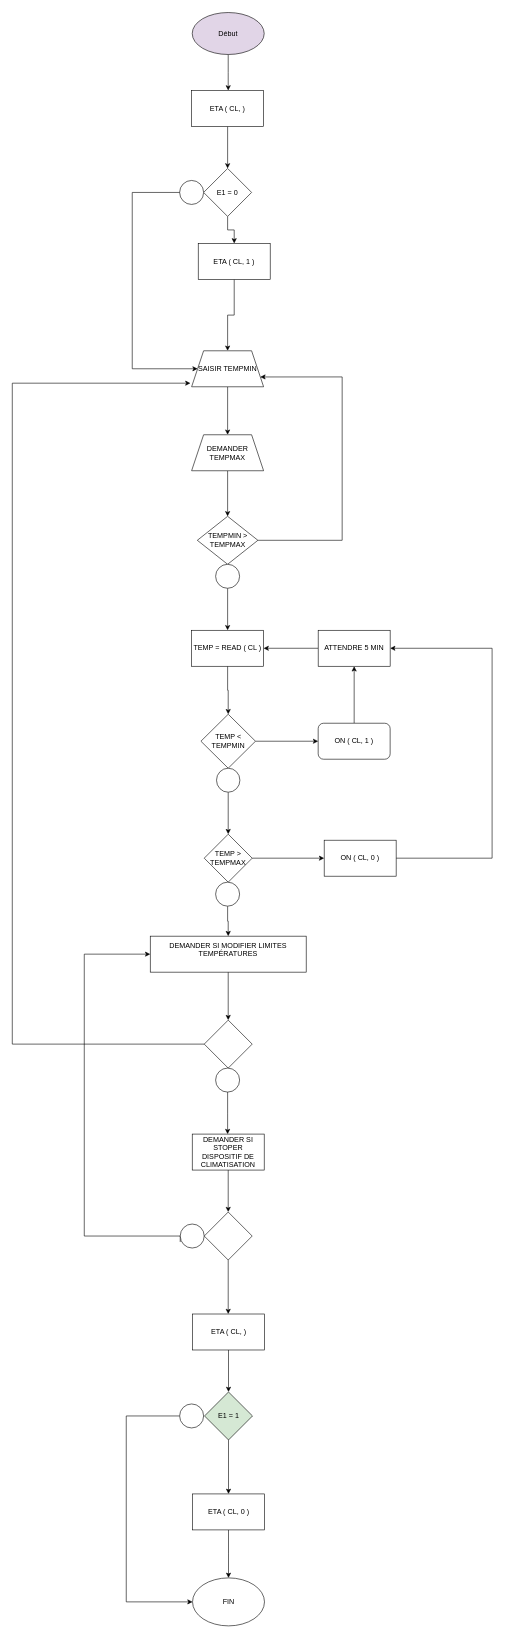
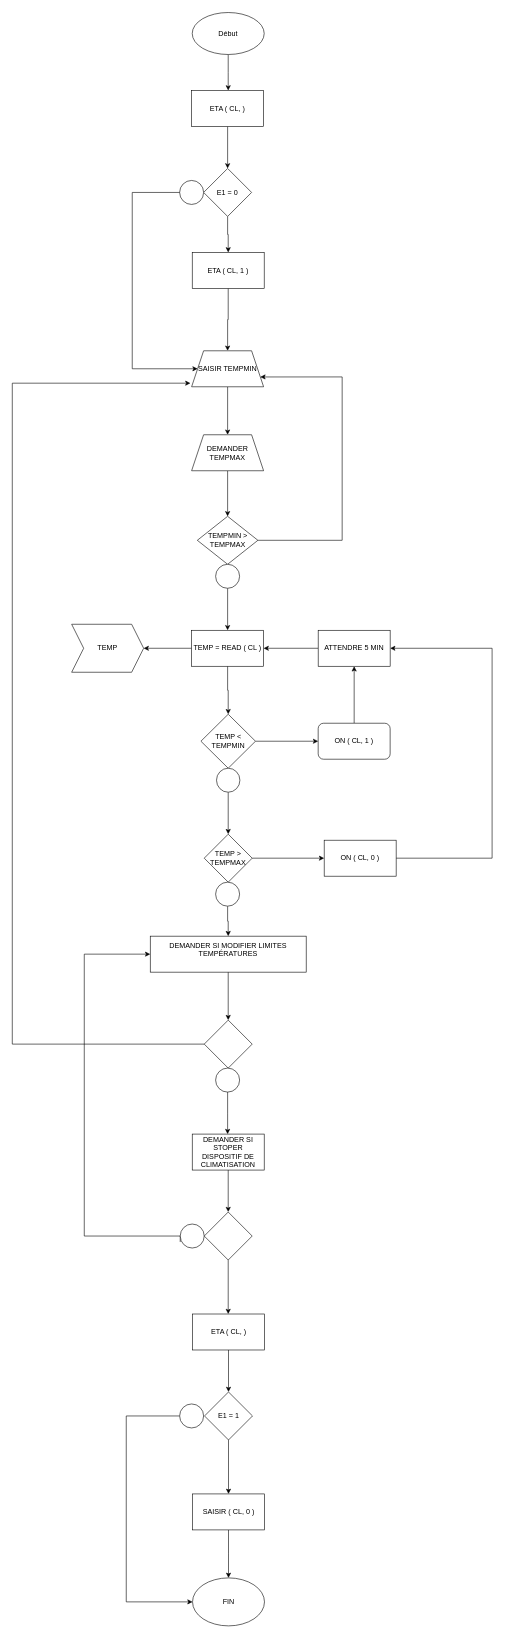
(228, 33) -> (228, 33)
(234, 261) -> (228, 270)
none -> (108, 648)
none -> (149, 648)
(229, 1416) -> (229, 1416)
(229, 1512) -> (229, 1512)
